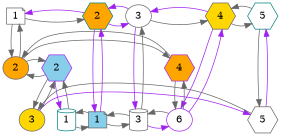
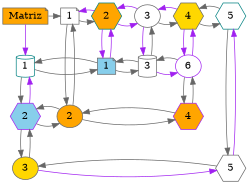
none -> (25, 16)
